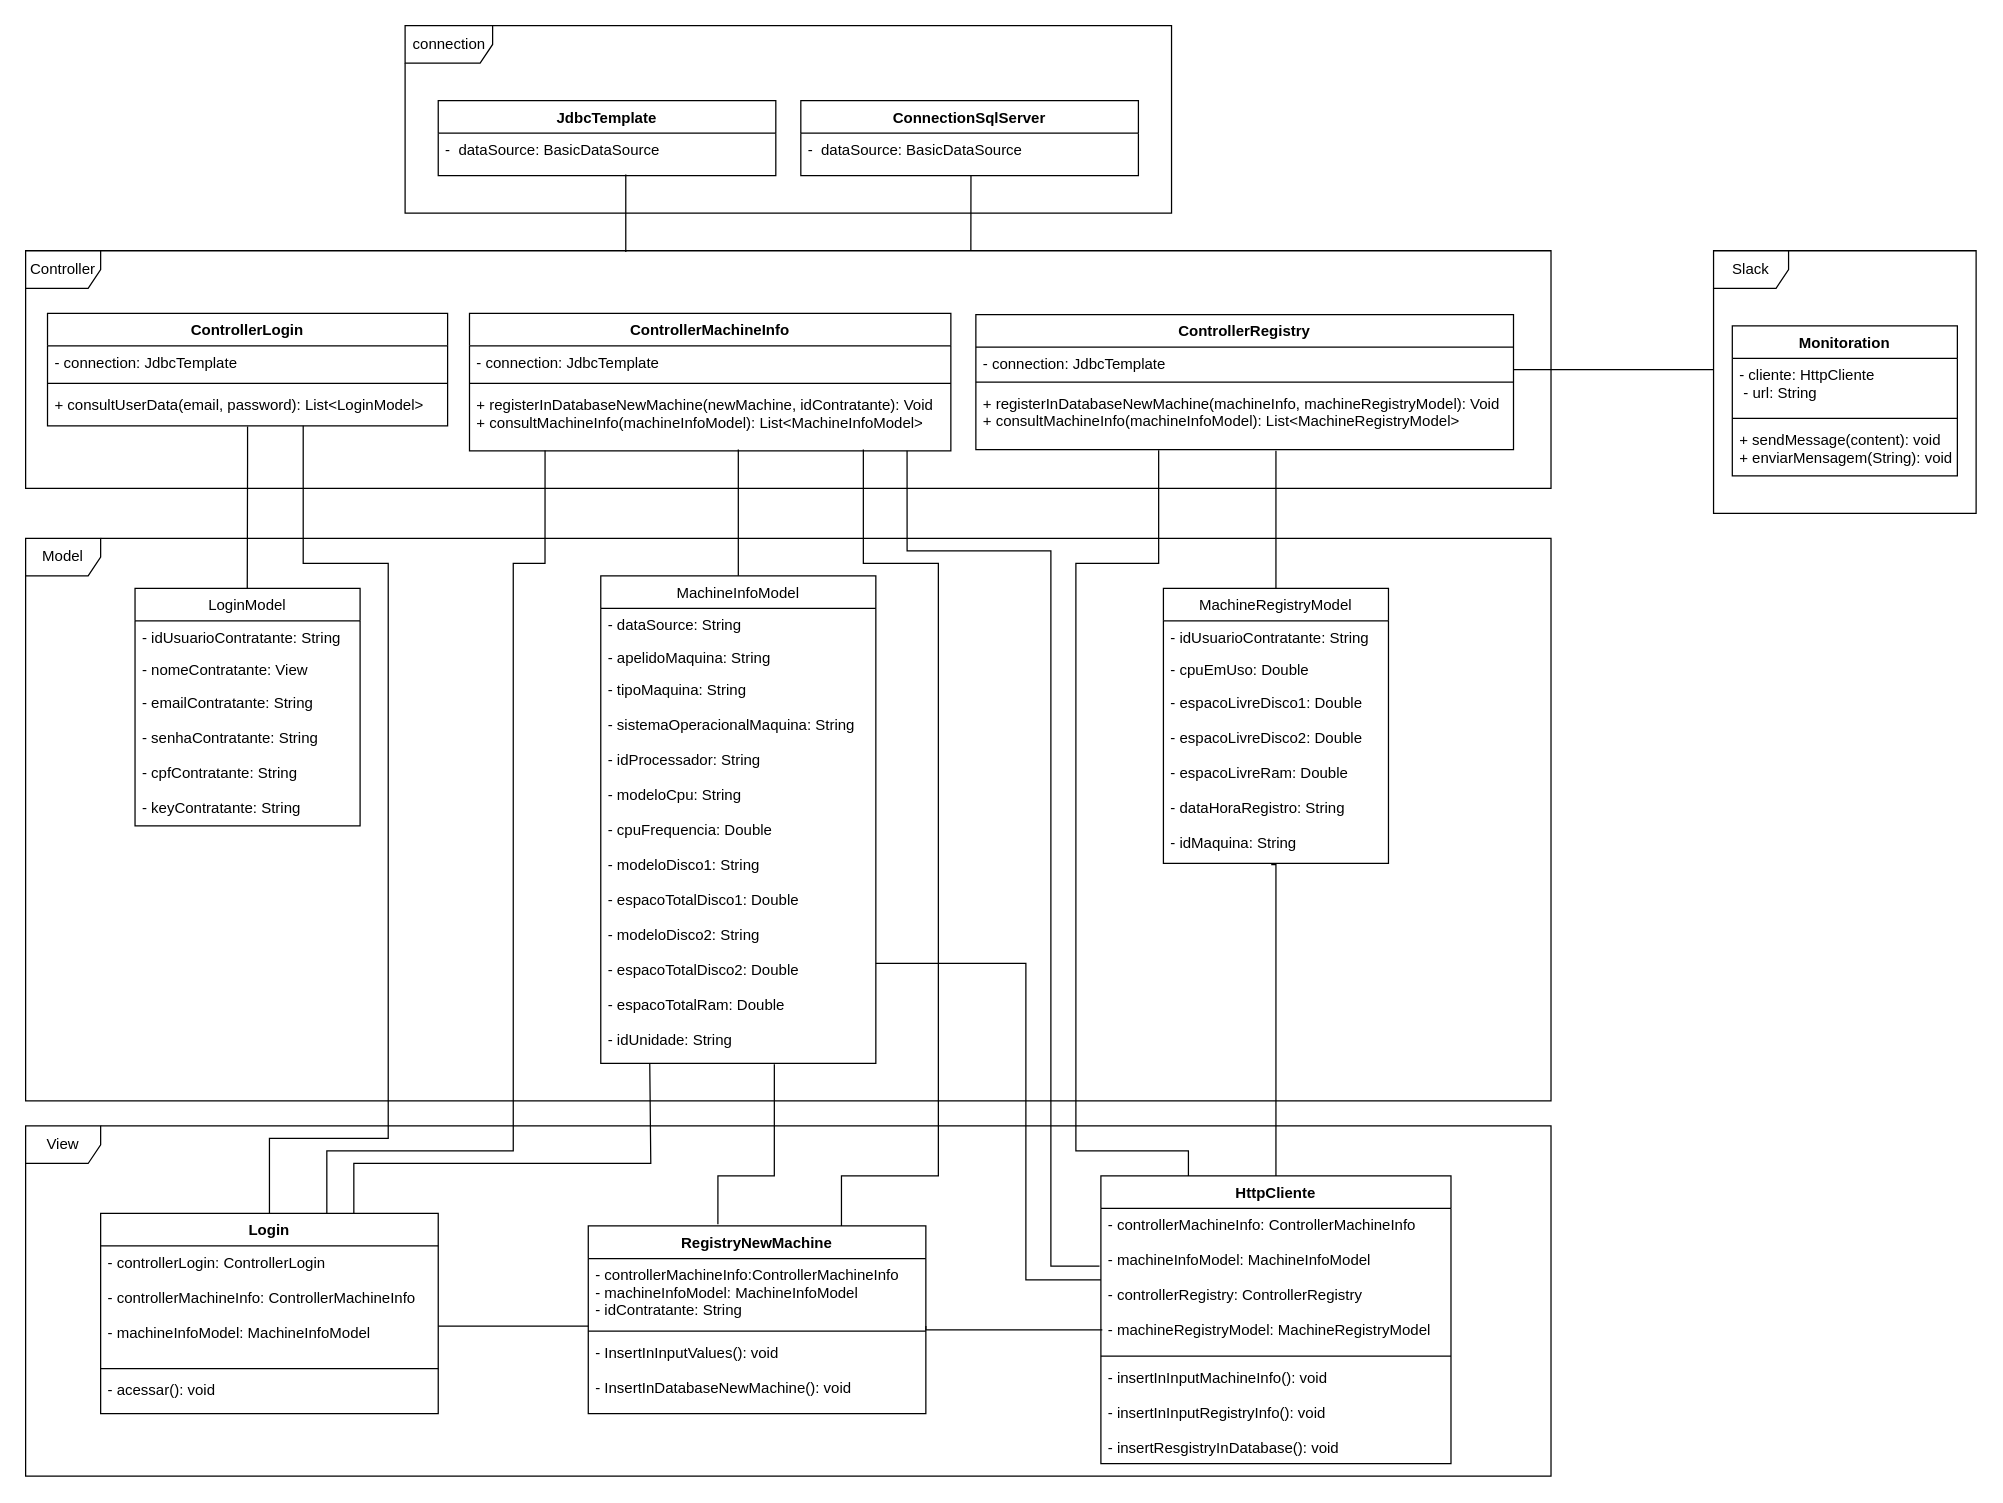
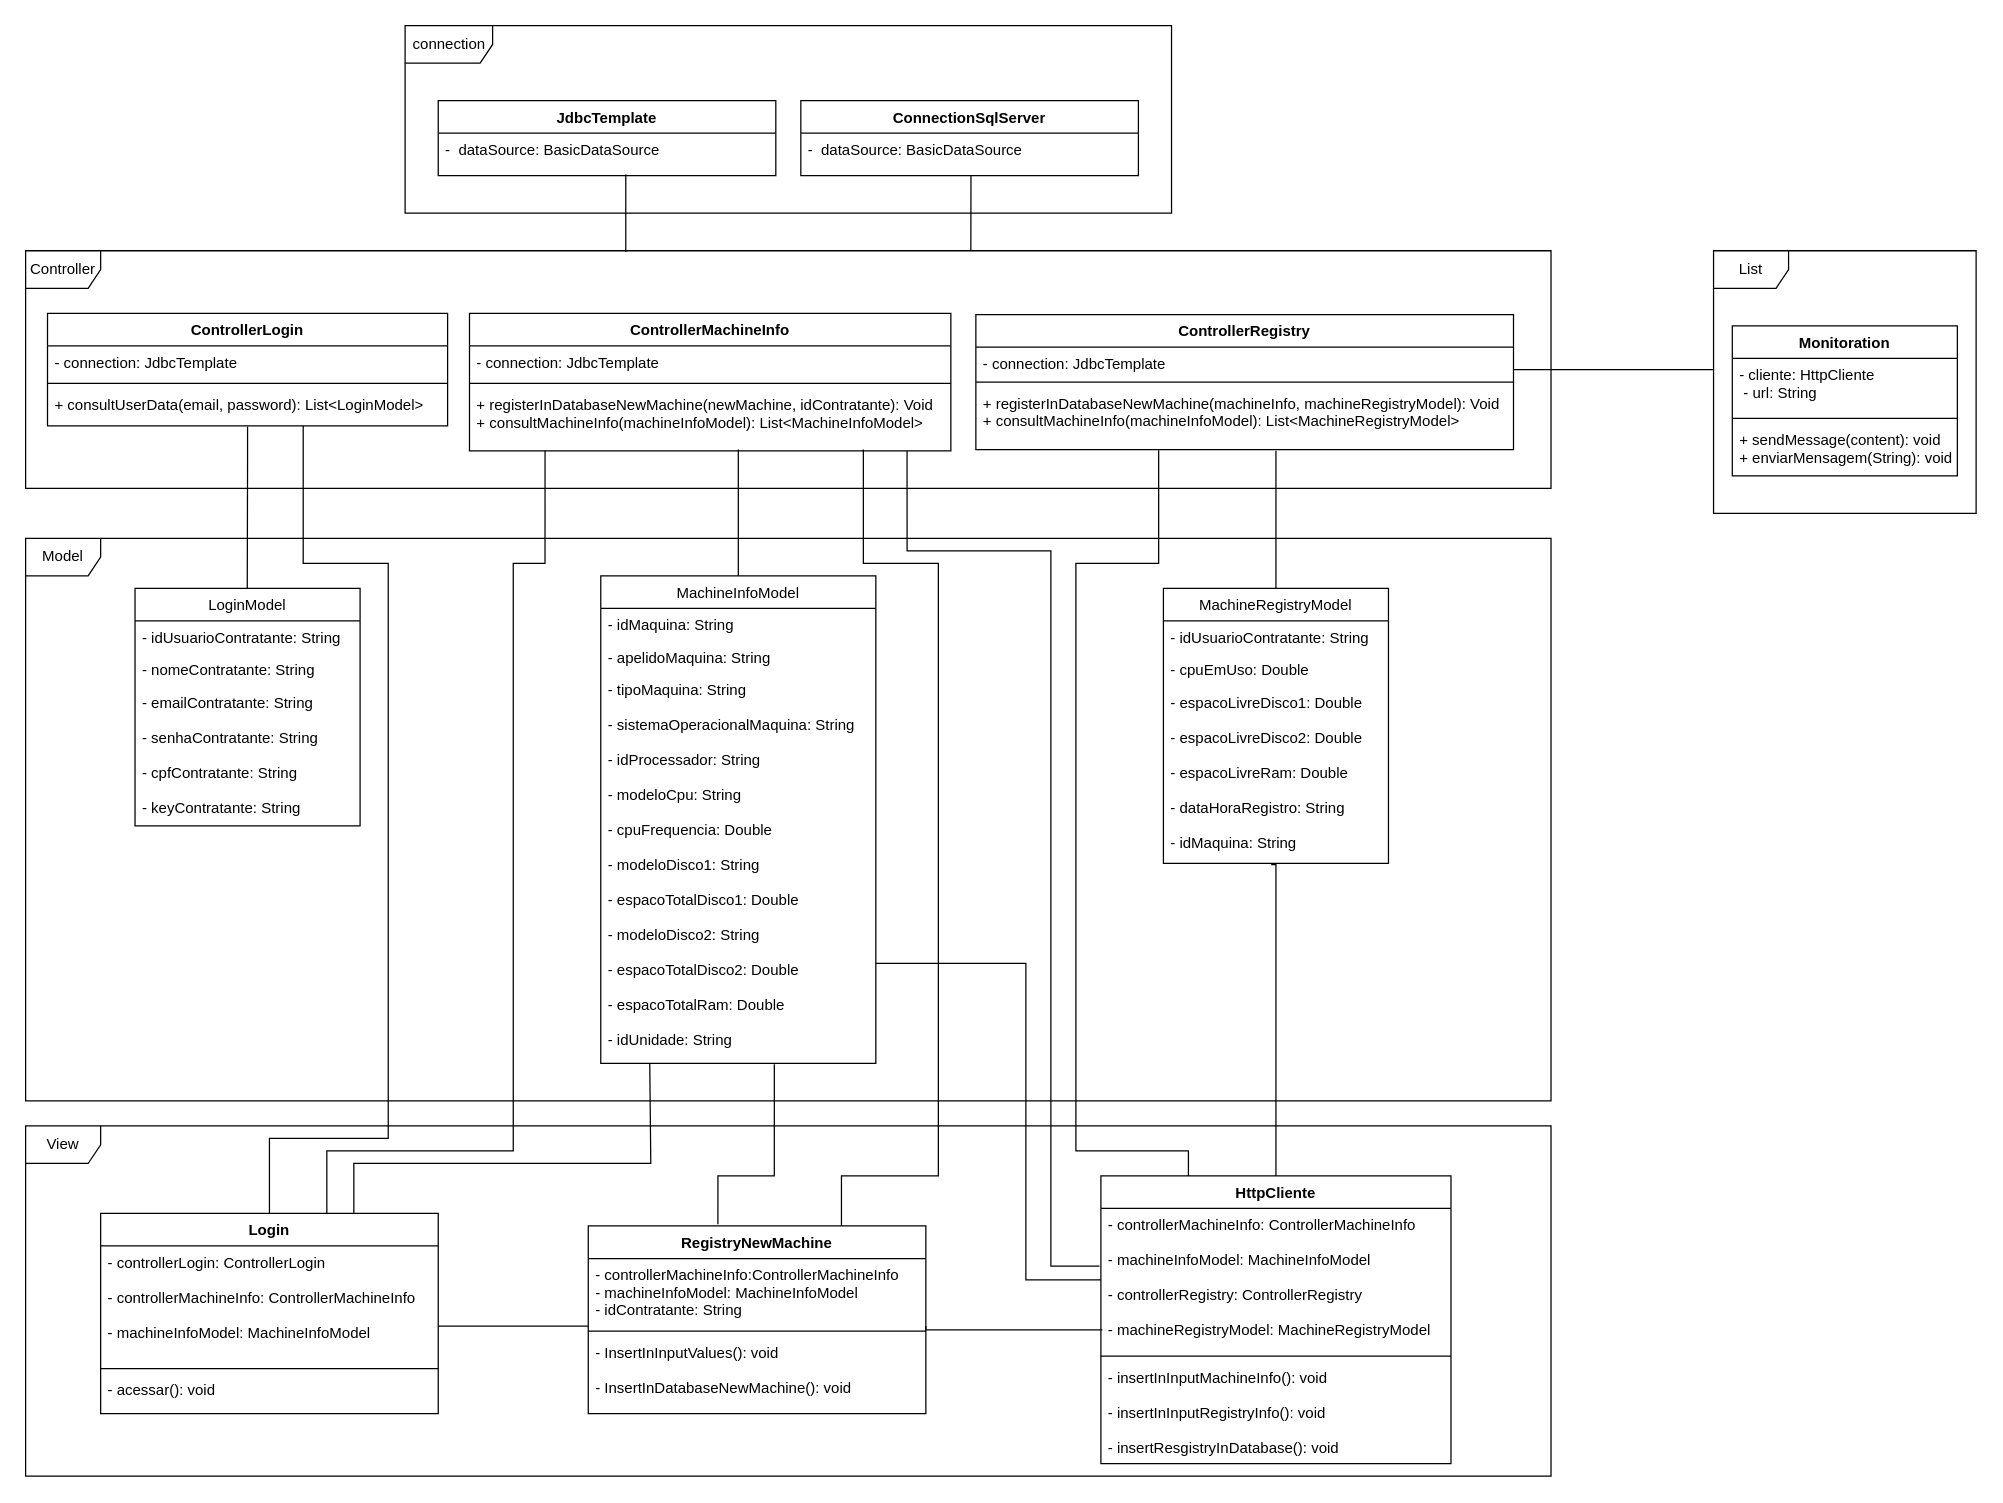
(1751, 269) -> (1751, 269)
(684, 625) -> (676, 625)
(231, 670) -> (239, 670)
